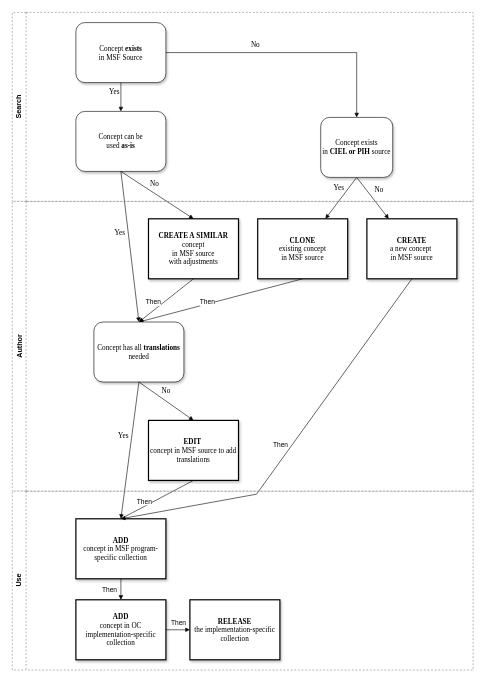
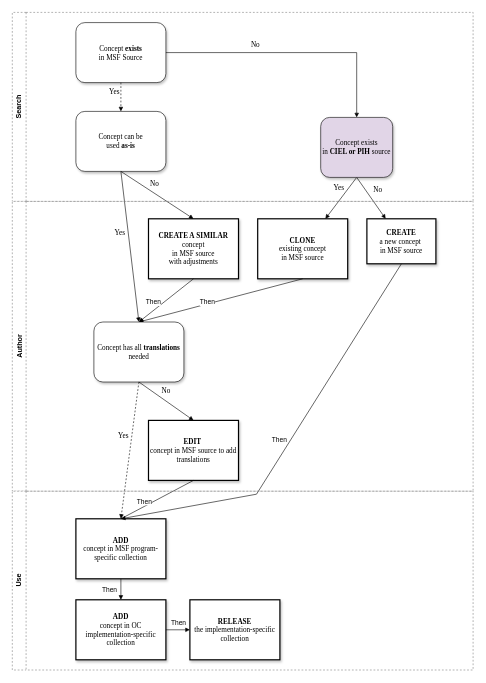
(121, 95) -> (121, 95)
(357, 147) -> (357, 147)
(412, 249) -> (401, 241)
(130, 449) -> (130, 449)
